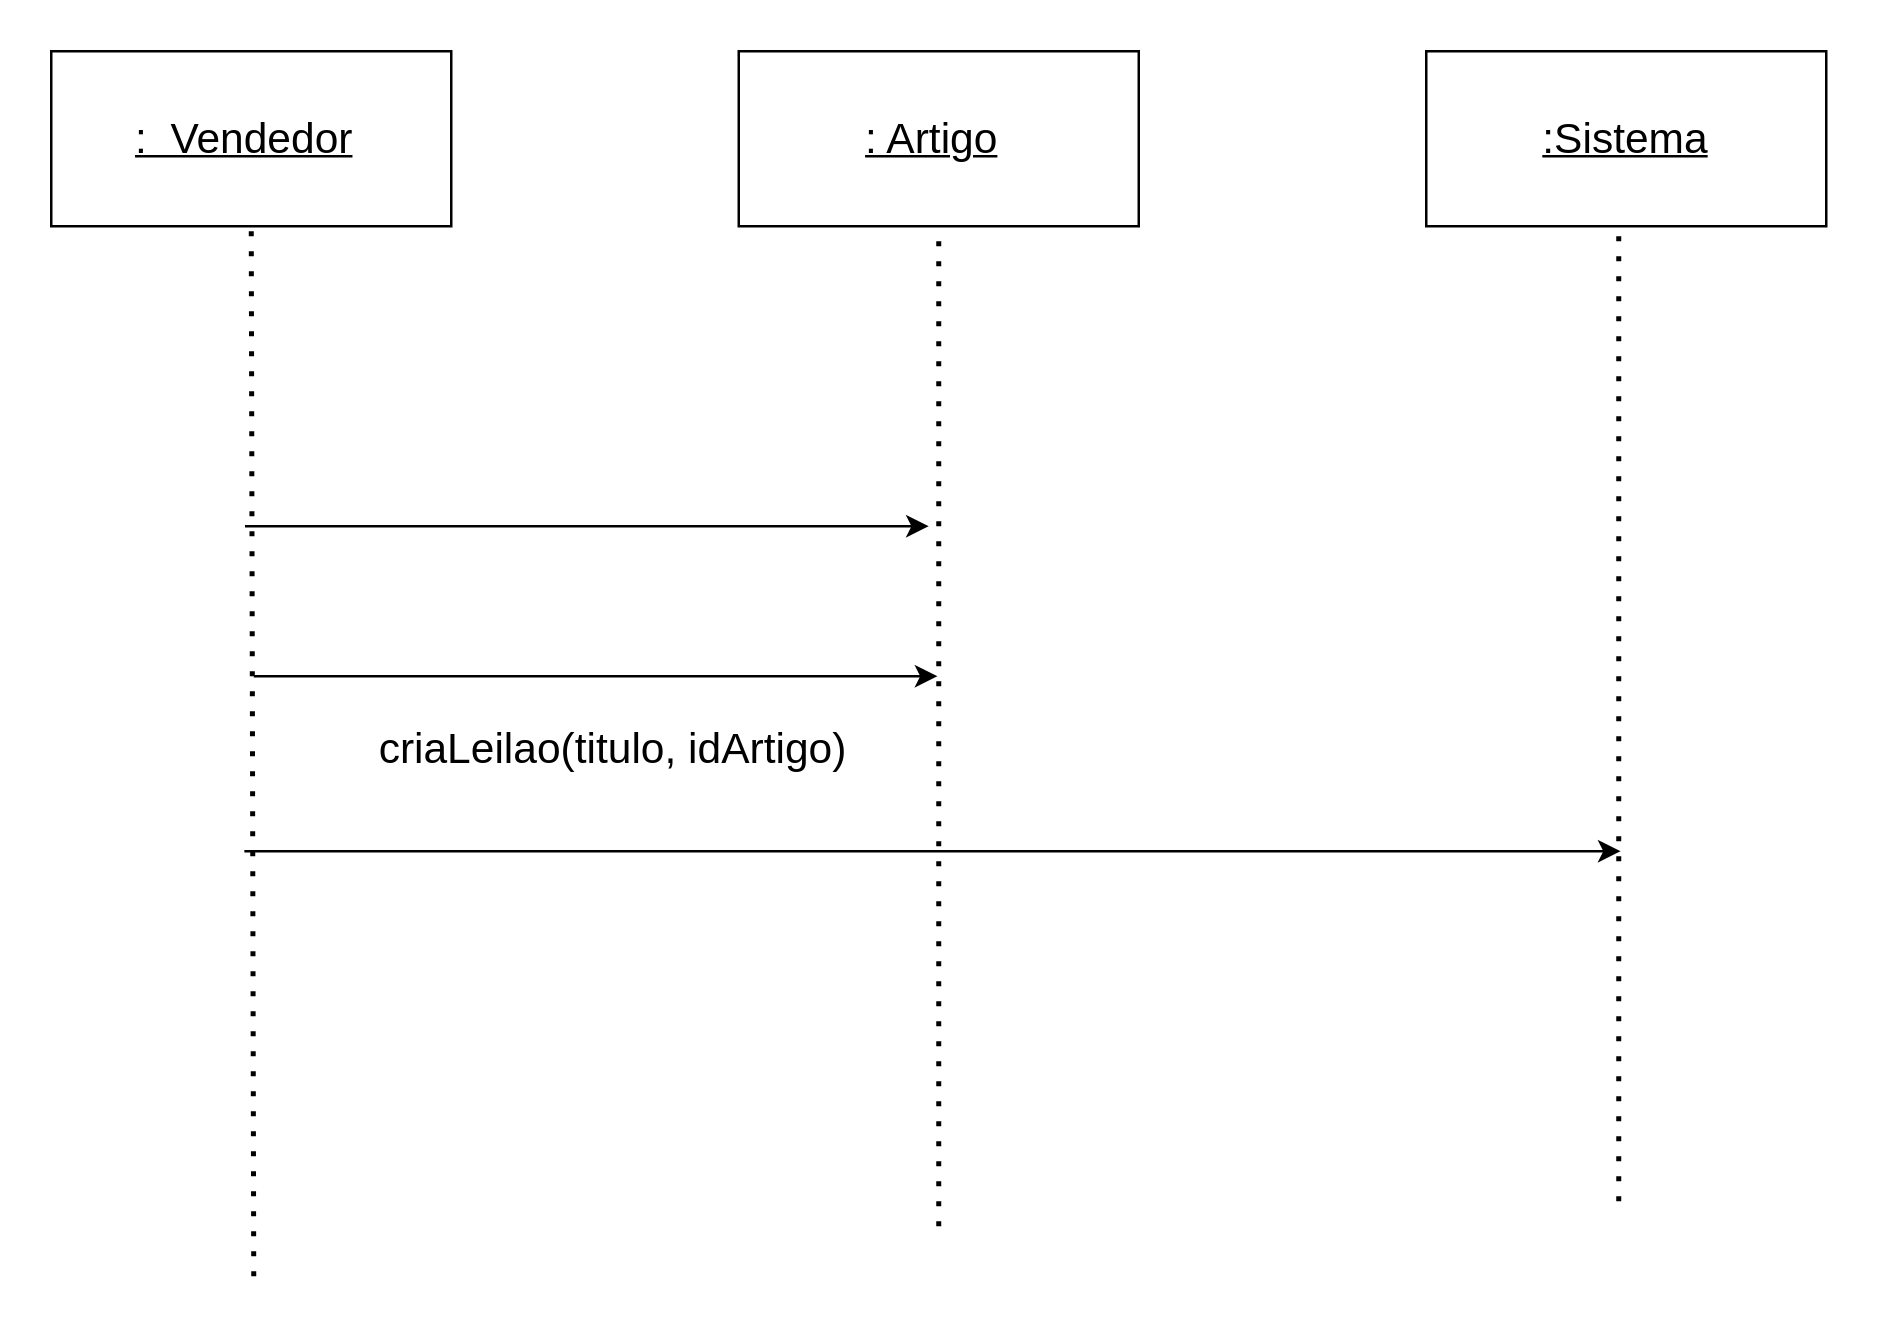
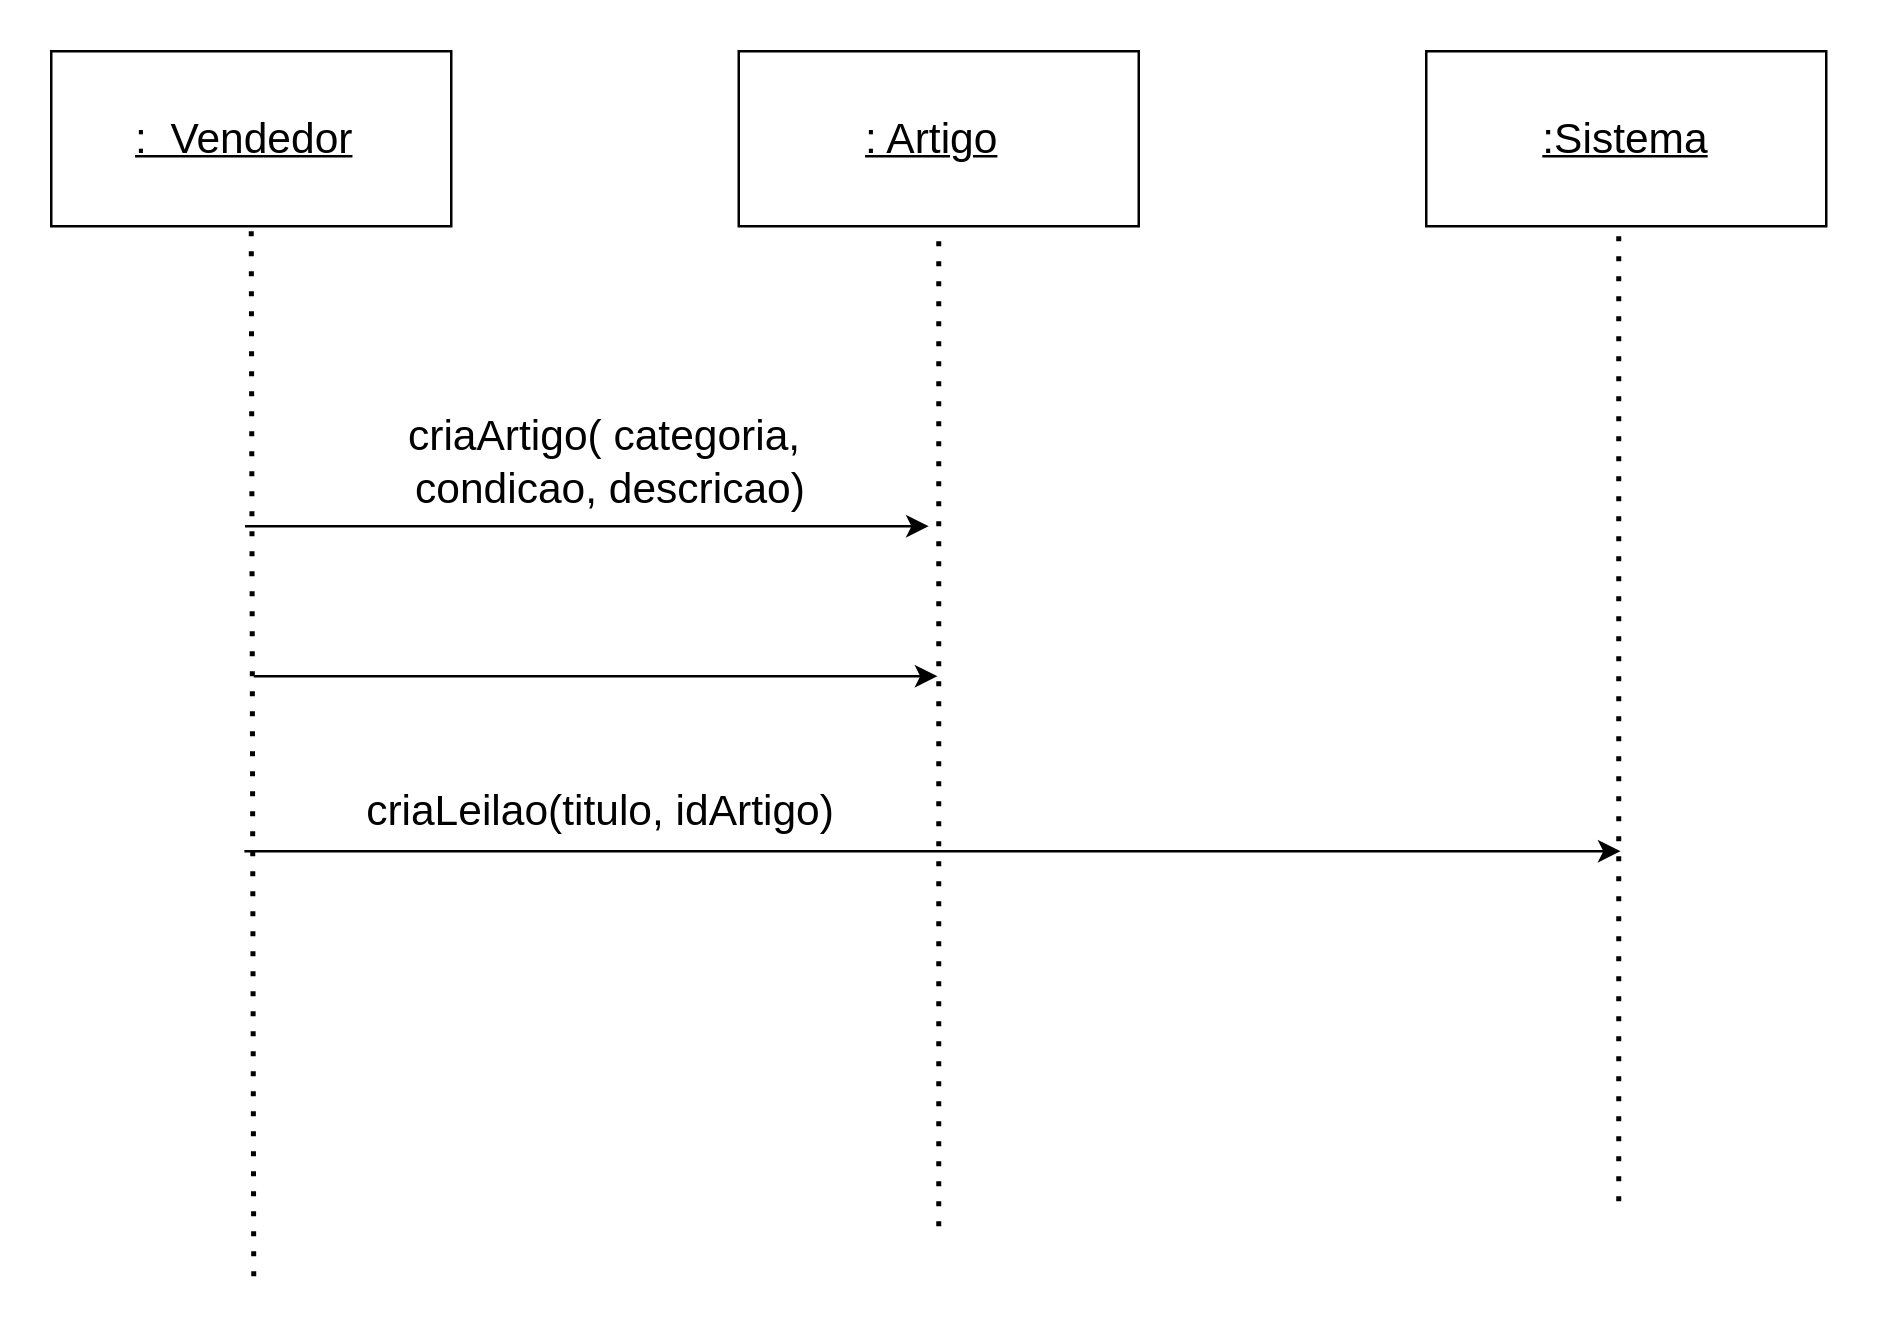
none -> (611, 464)
(614, 751) -> (601, 814)
